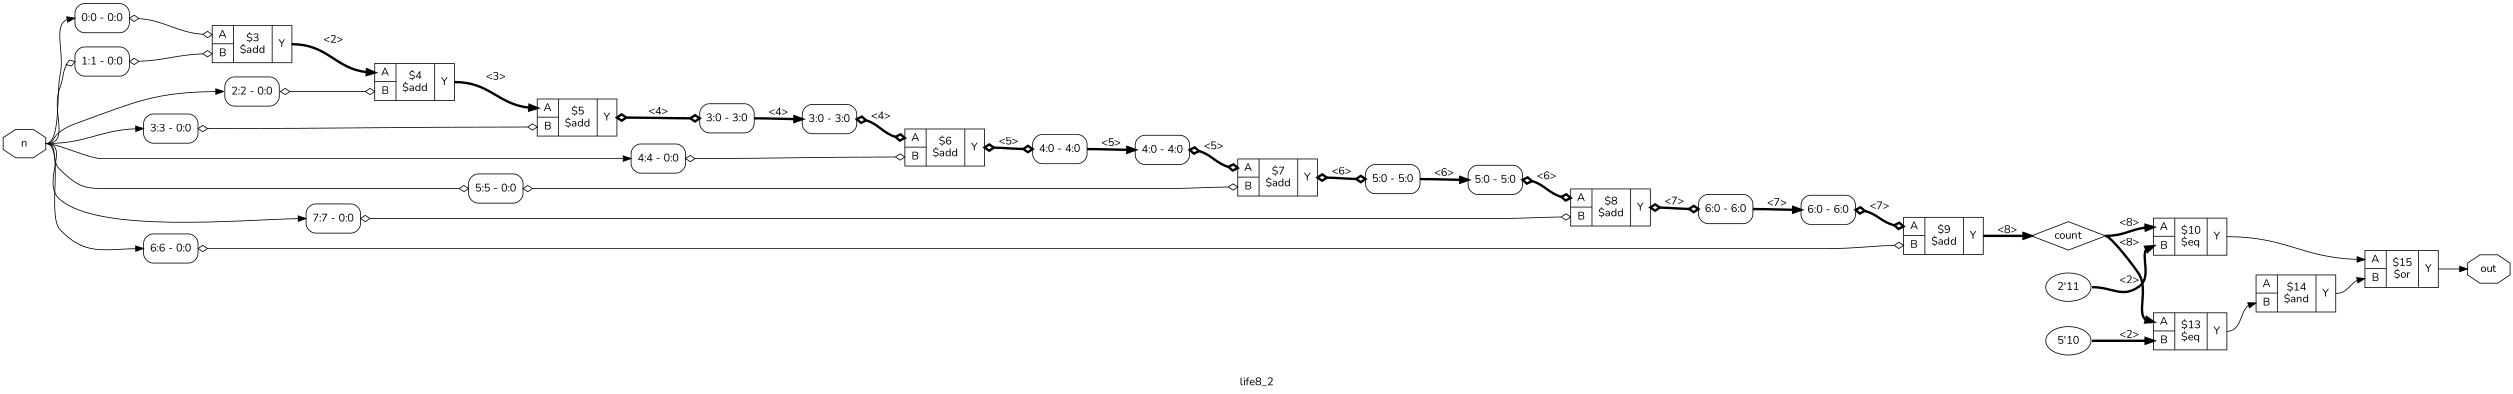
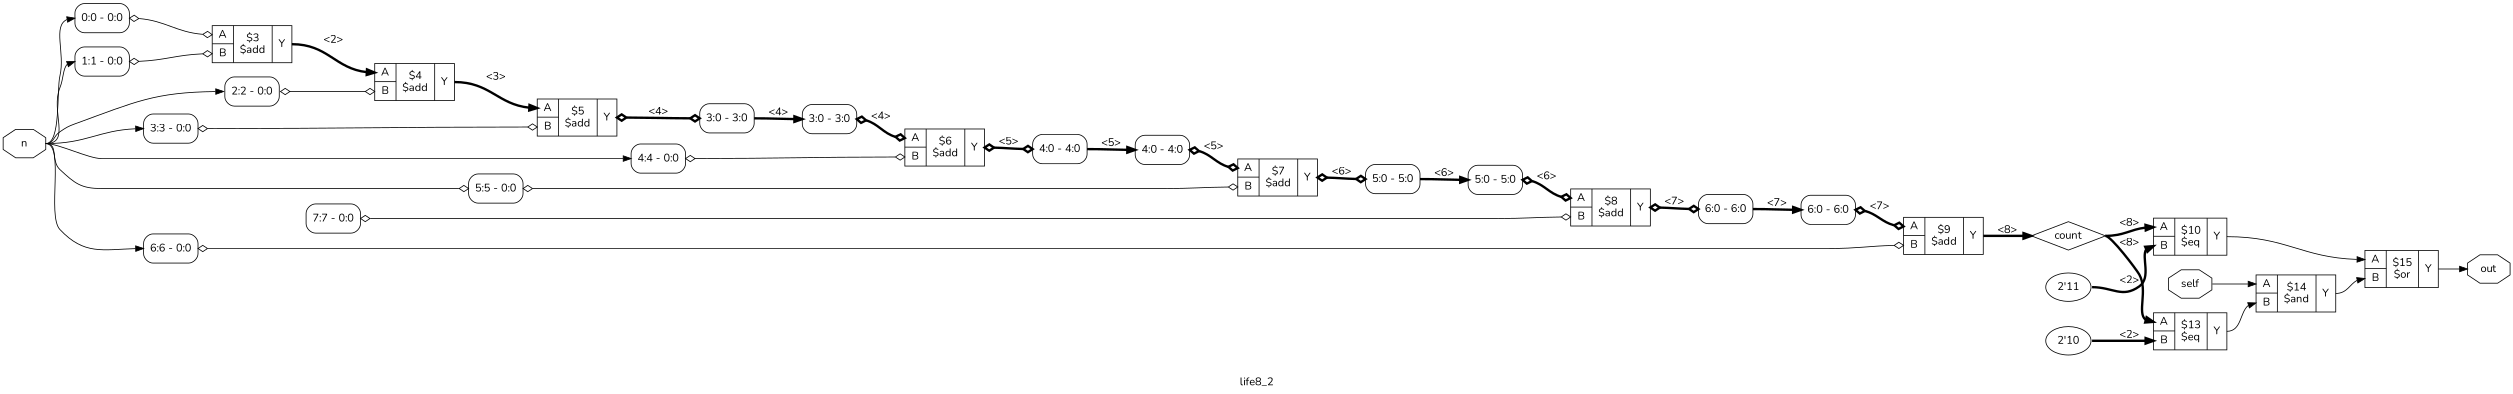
(57, 107) -> (57, 107)
(145, 221) -> none
none -> (2190, 284)
(2068, 341) -> (2068, 341)
